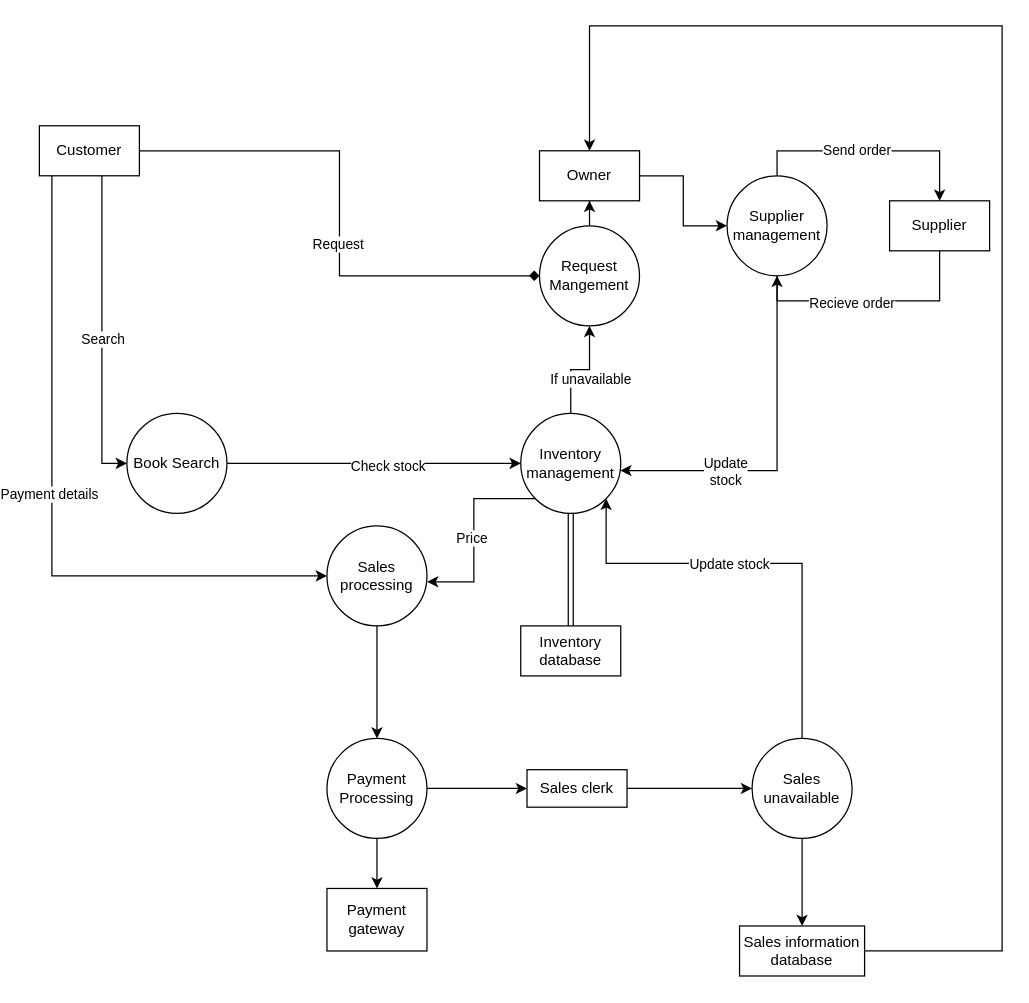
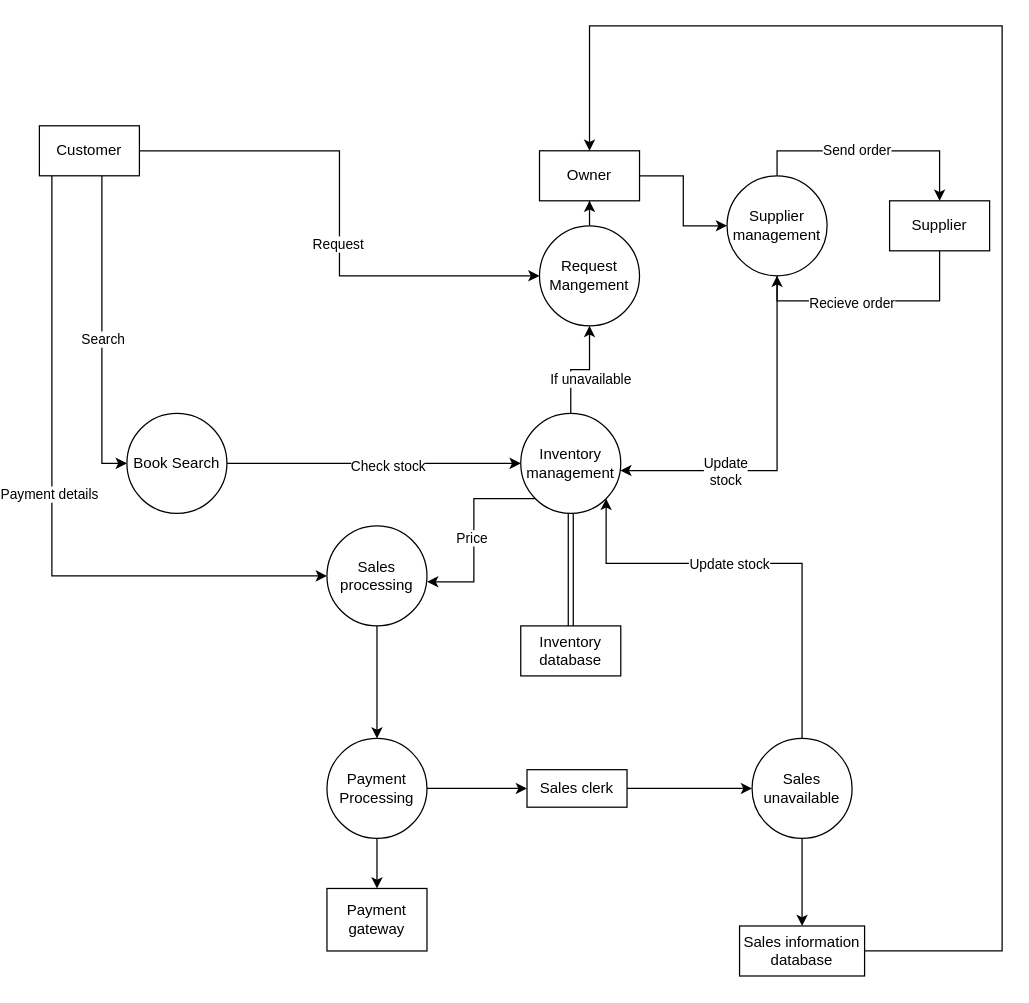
(528, 276) -> (529, 276)
